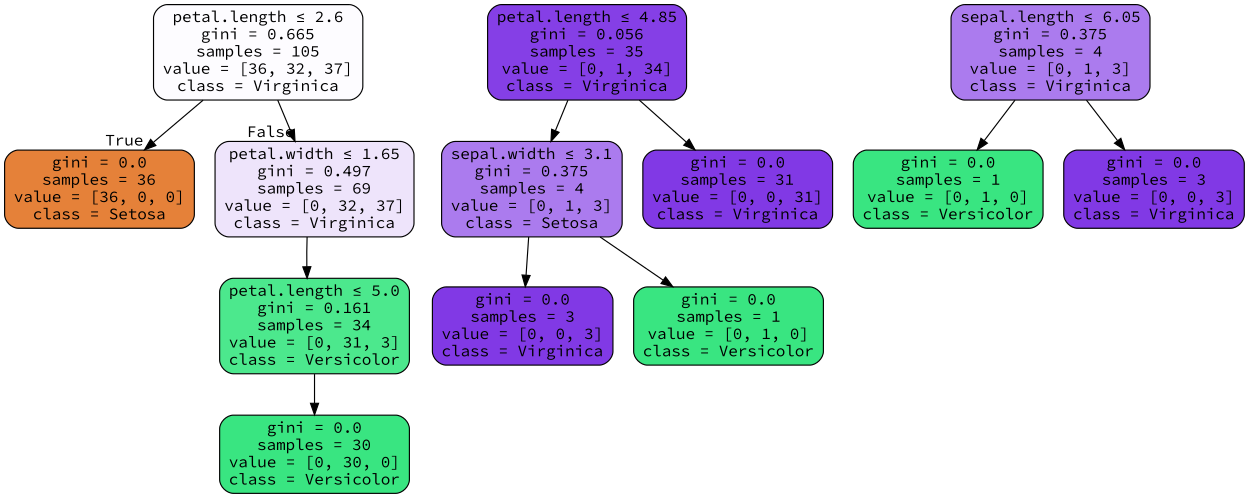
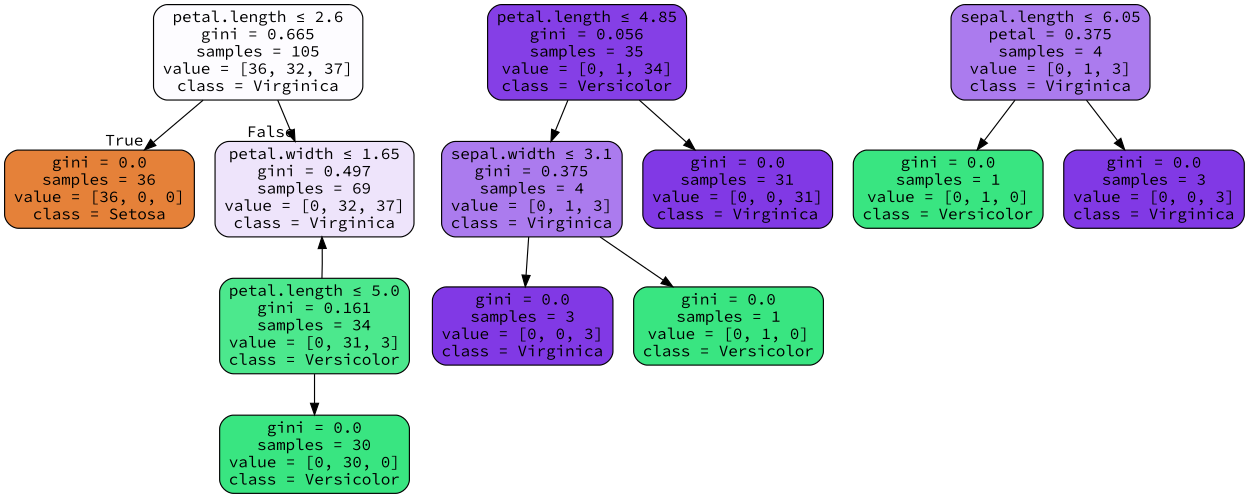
(1051, 34) -> (1051, 34)
(587, 86) -> (587, 86)
(532, 223) -> (532, 223)
(307, 252) -> (322, 263)
